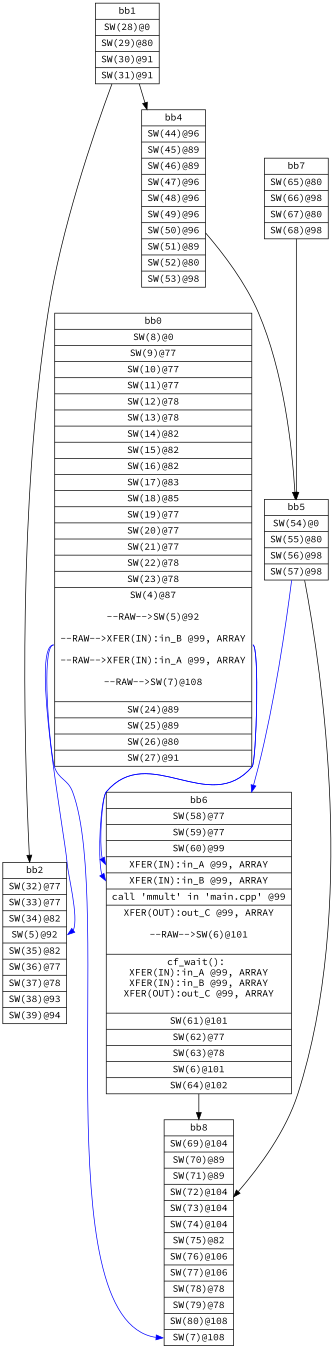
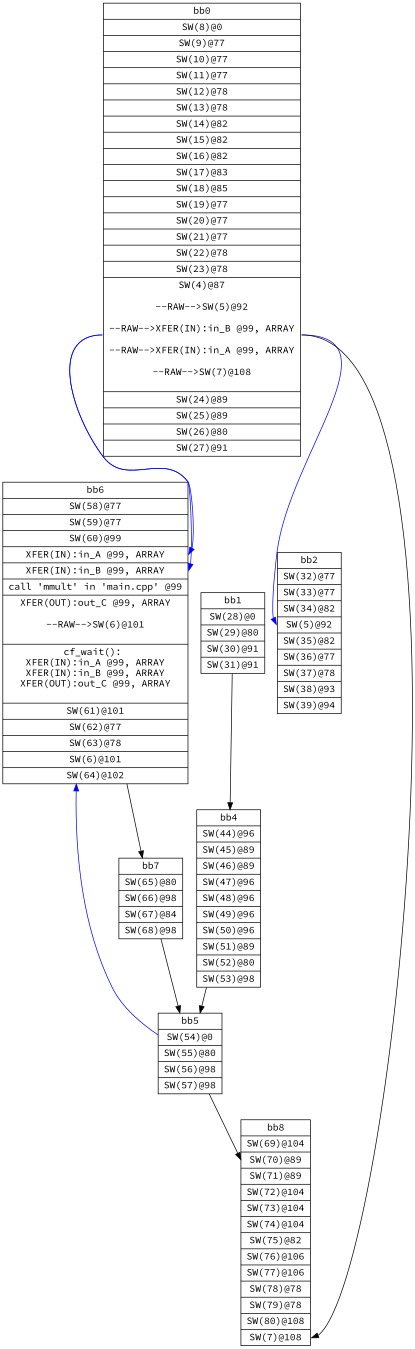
(296, 214) -> (151, 914)
(32, 465) -> none
(88, 998) -> (409, 822)
(199, 1103) -> (134, 818)
